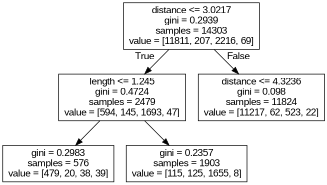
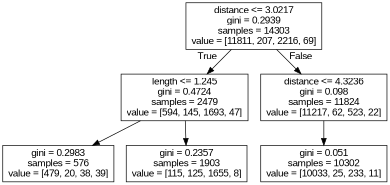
none -> (324, 164)
